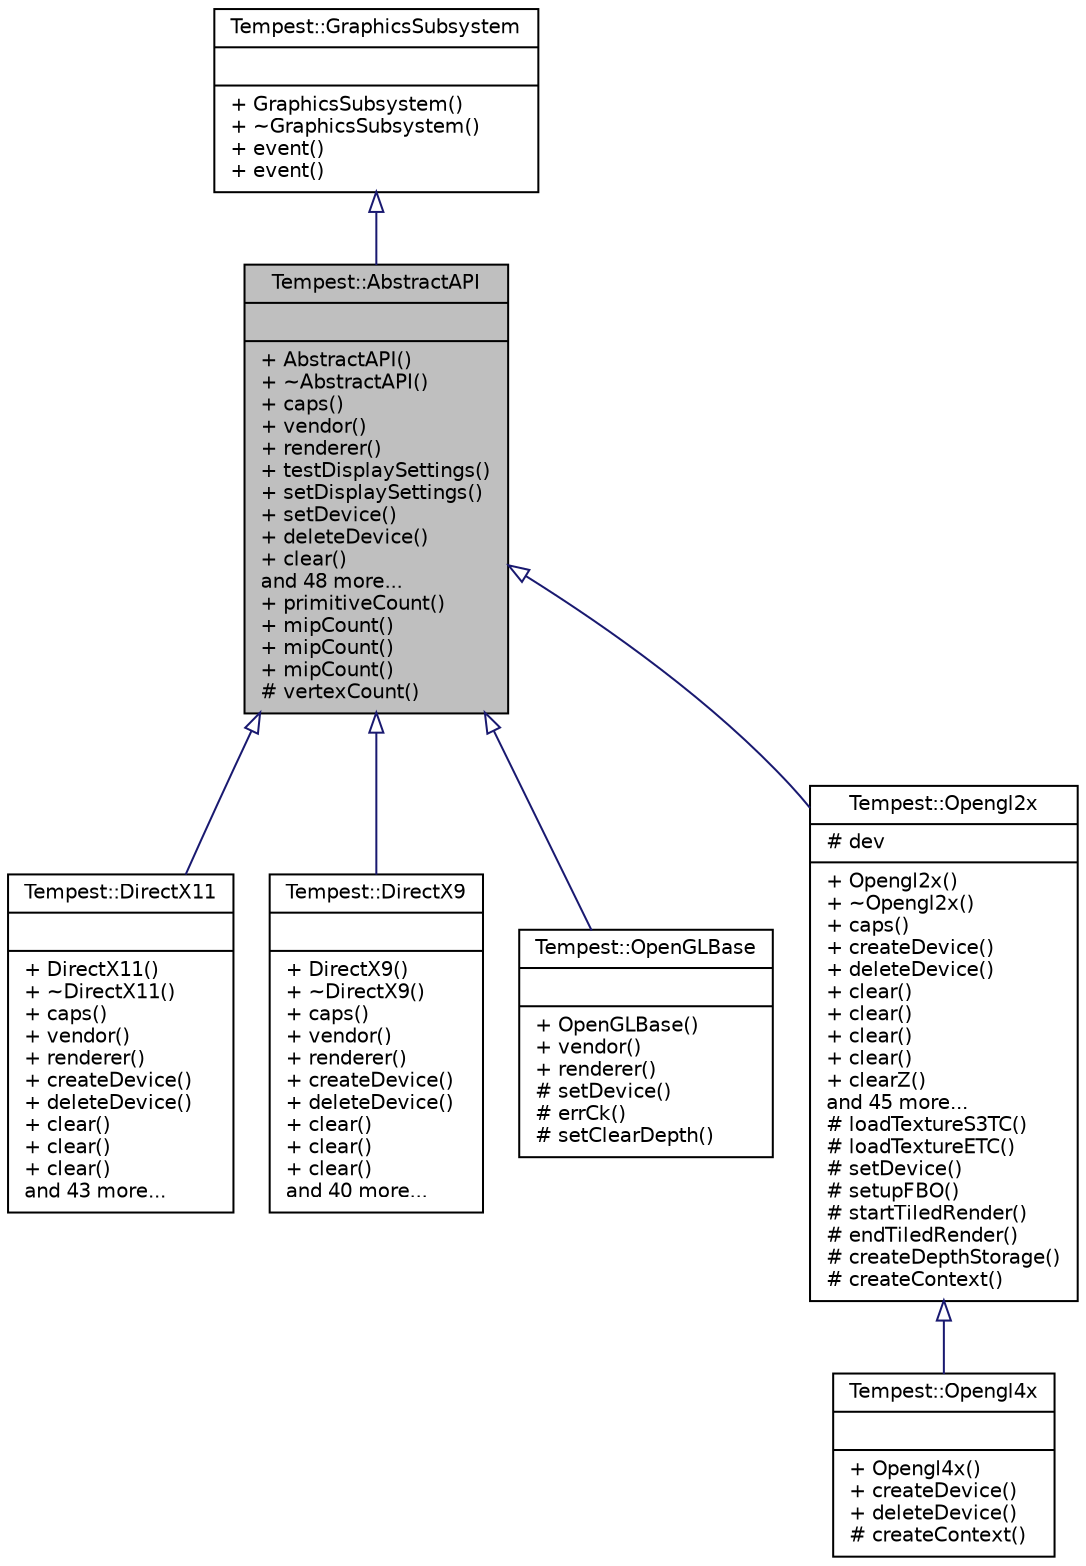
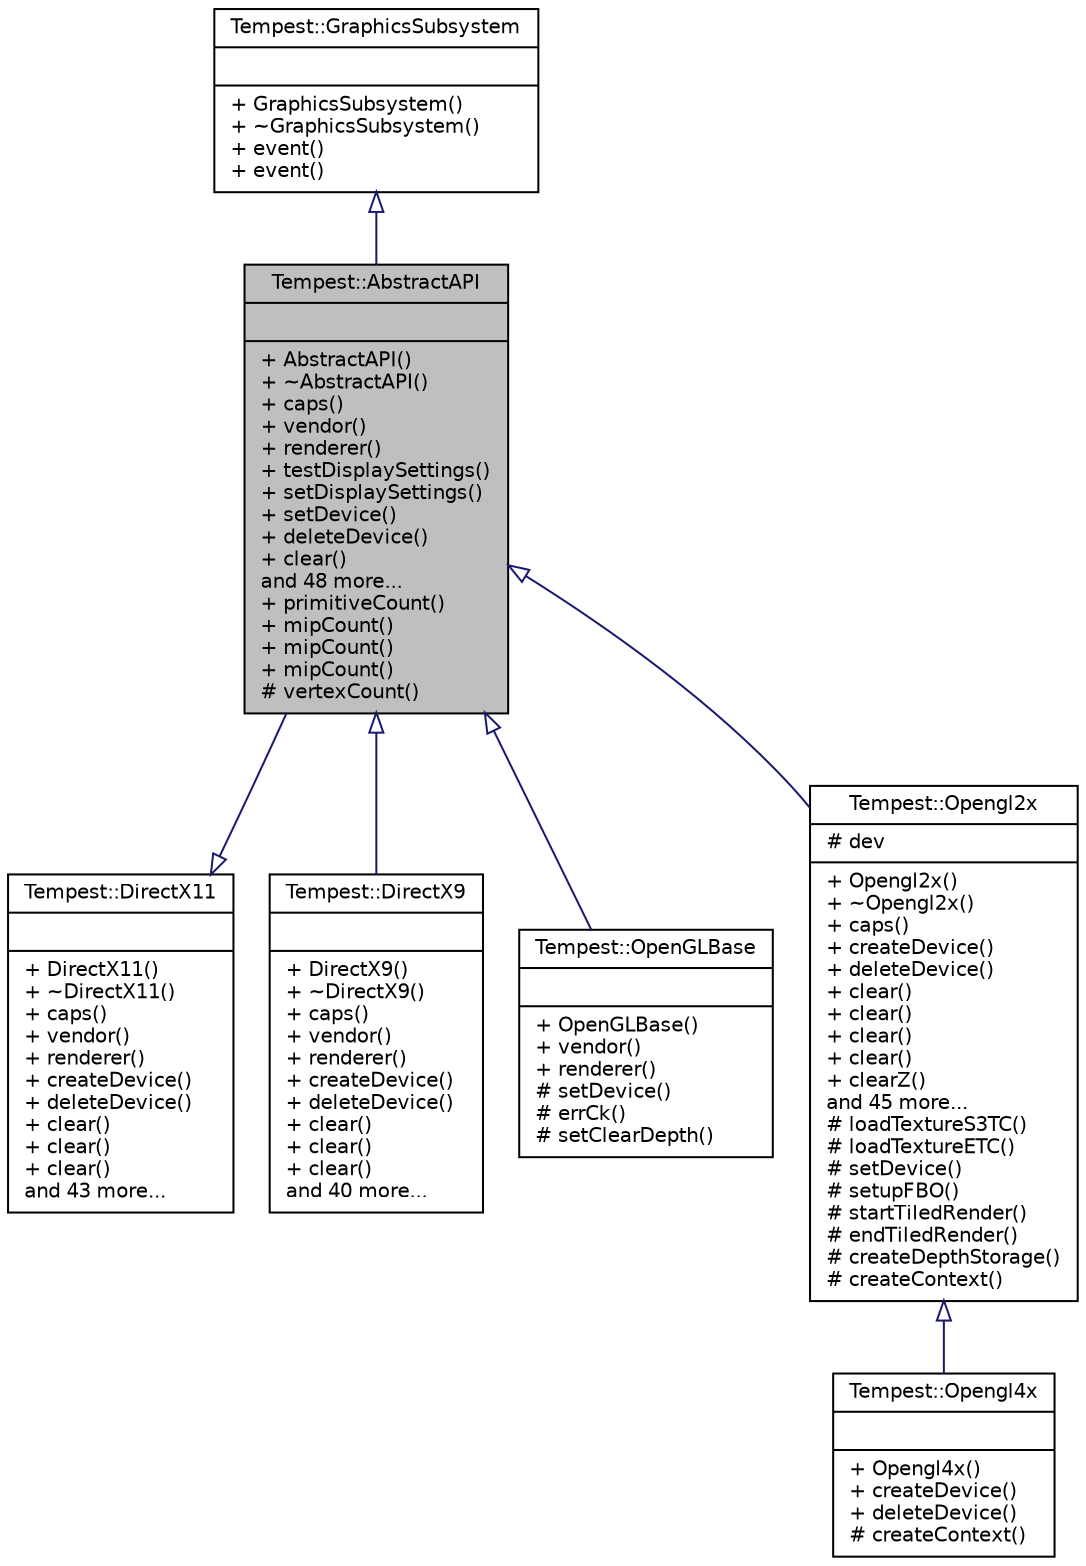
(218, 803) -> (254, 785)
